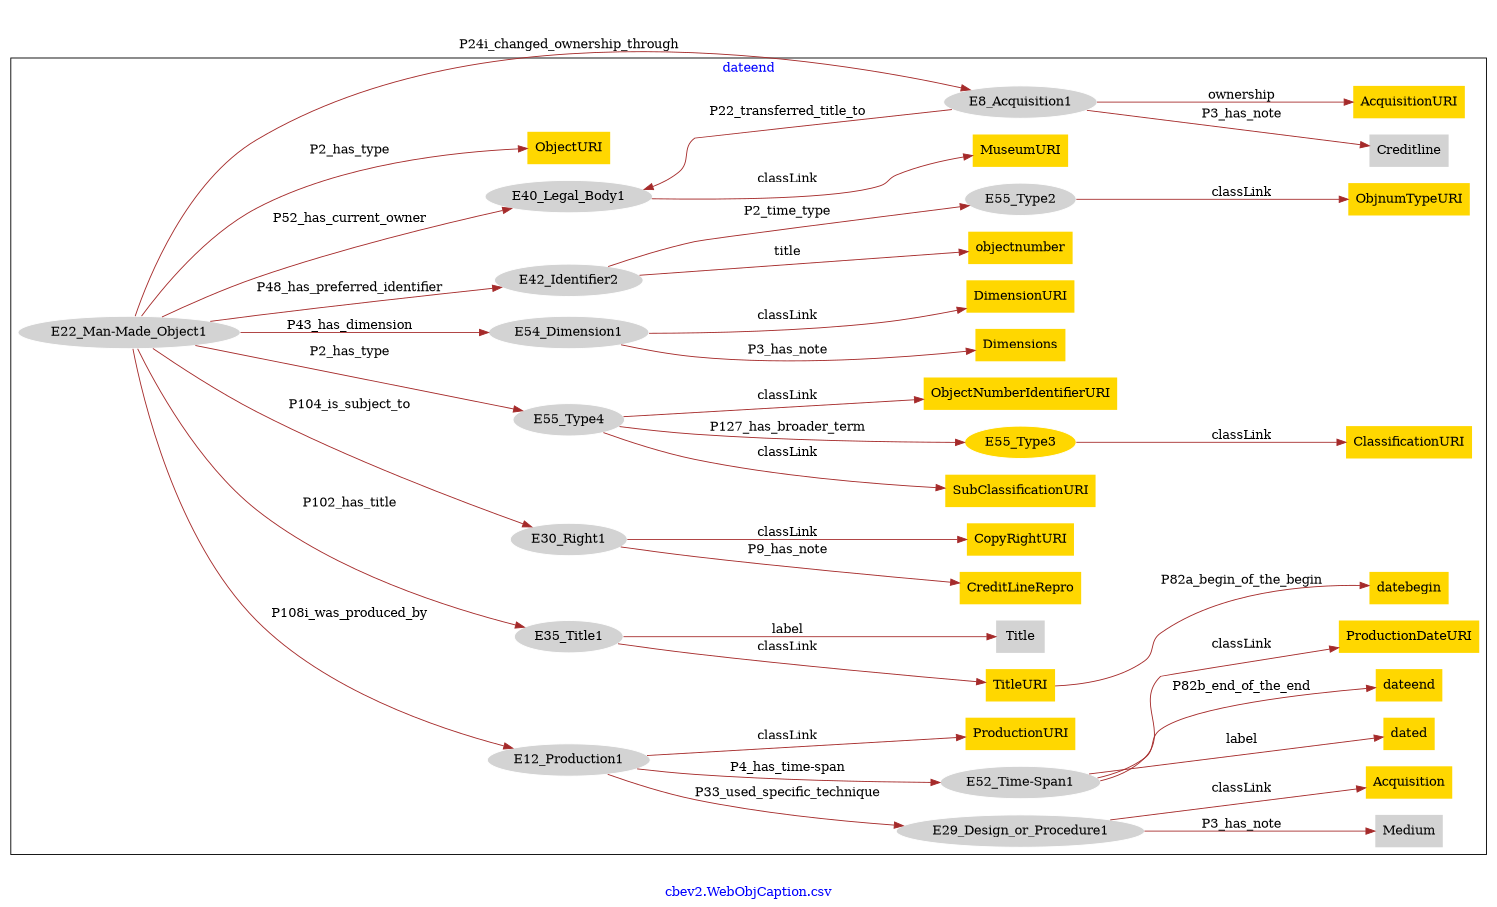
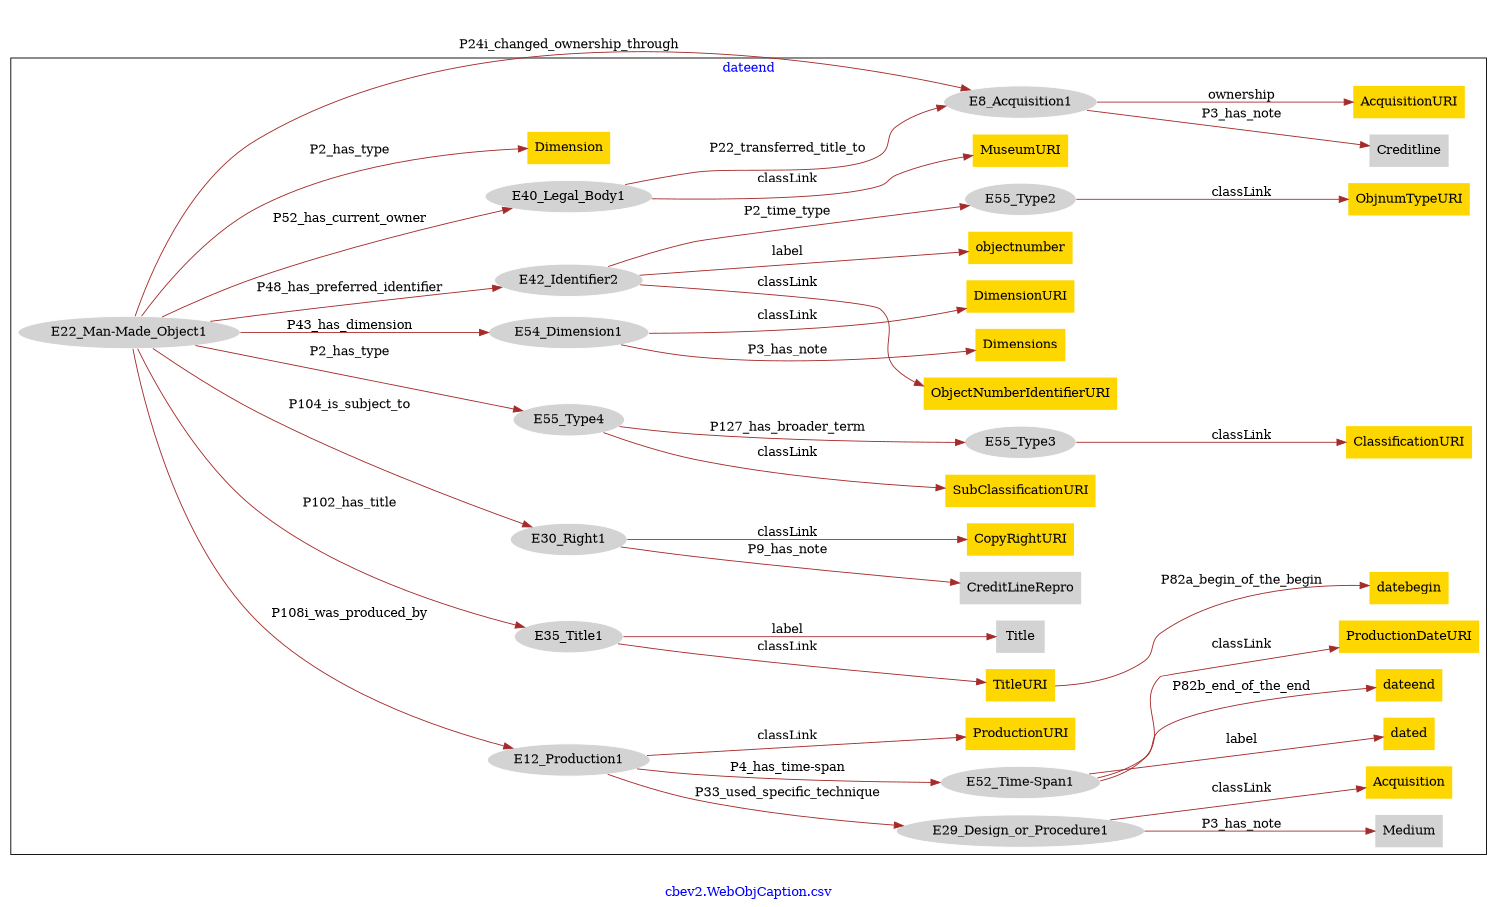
(789, 128) -> (792, 170)
(569, 148) -> (569, 148)
(787, 252) -> (787, 252)
(769, 408) -> (805, 298)
(1020, 442) -> (1020, 442)
(1020, 588) -> (1020, 588)
